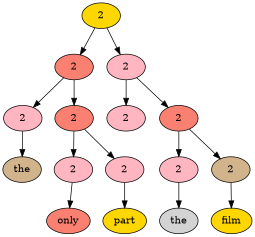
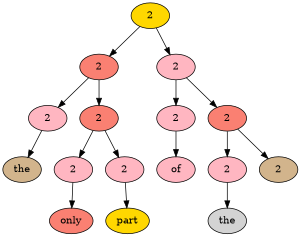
none -> (176, 170)
(232, 221) -> none
